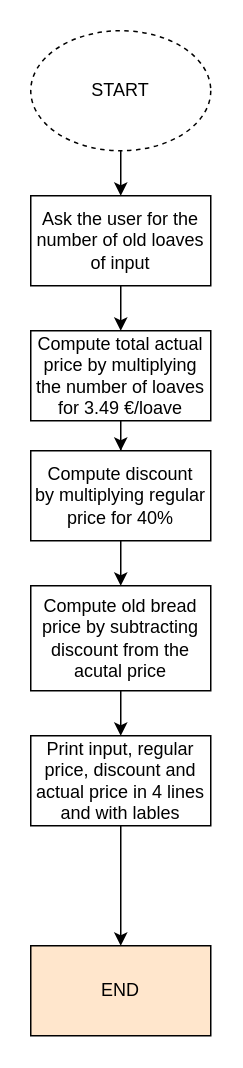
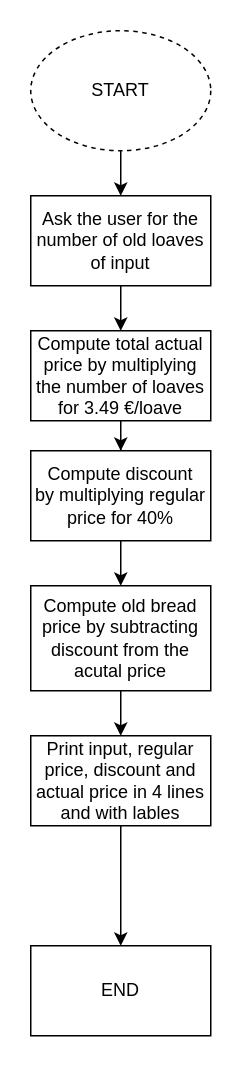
(121, 991) -> (121, 991)
